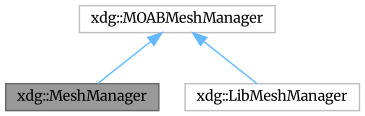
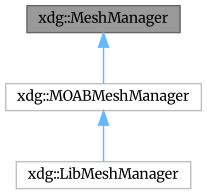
(124, 63) -> (104, 65)
